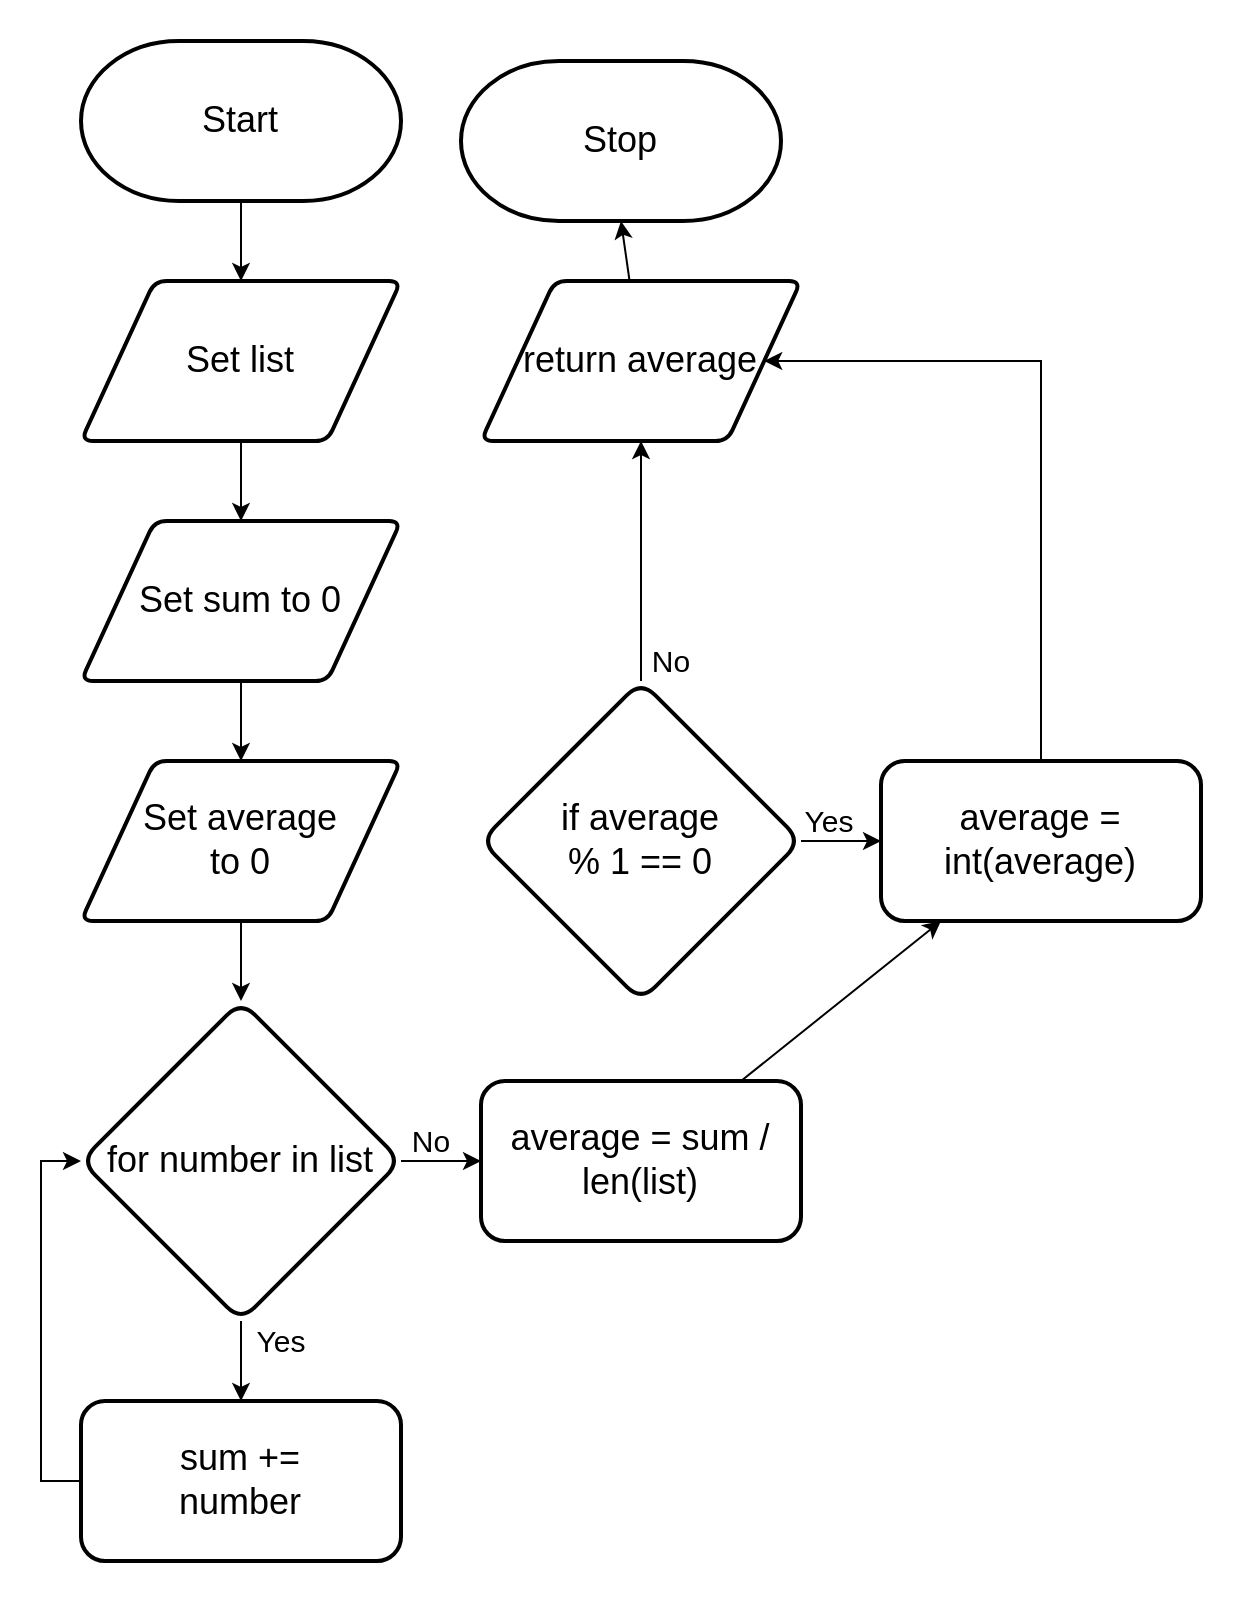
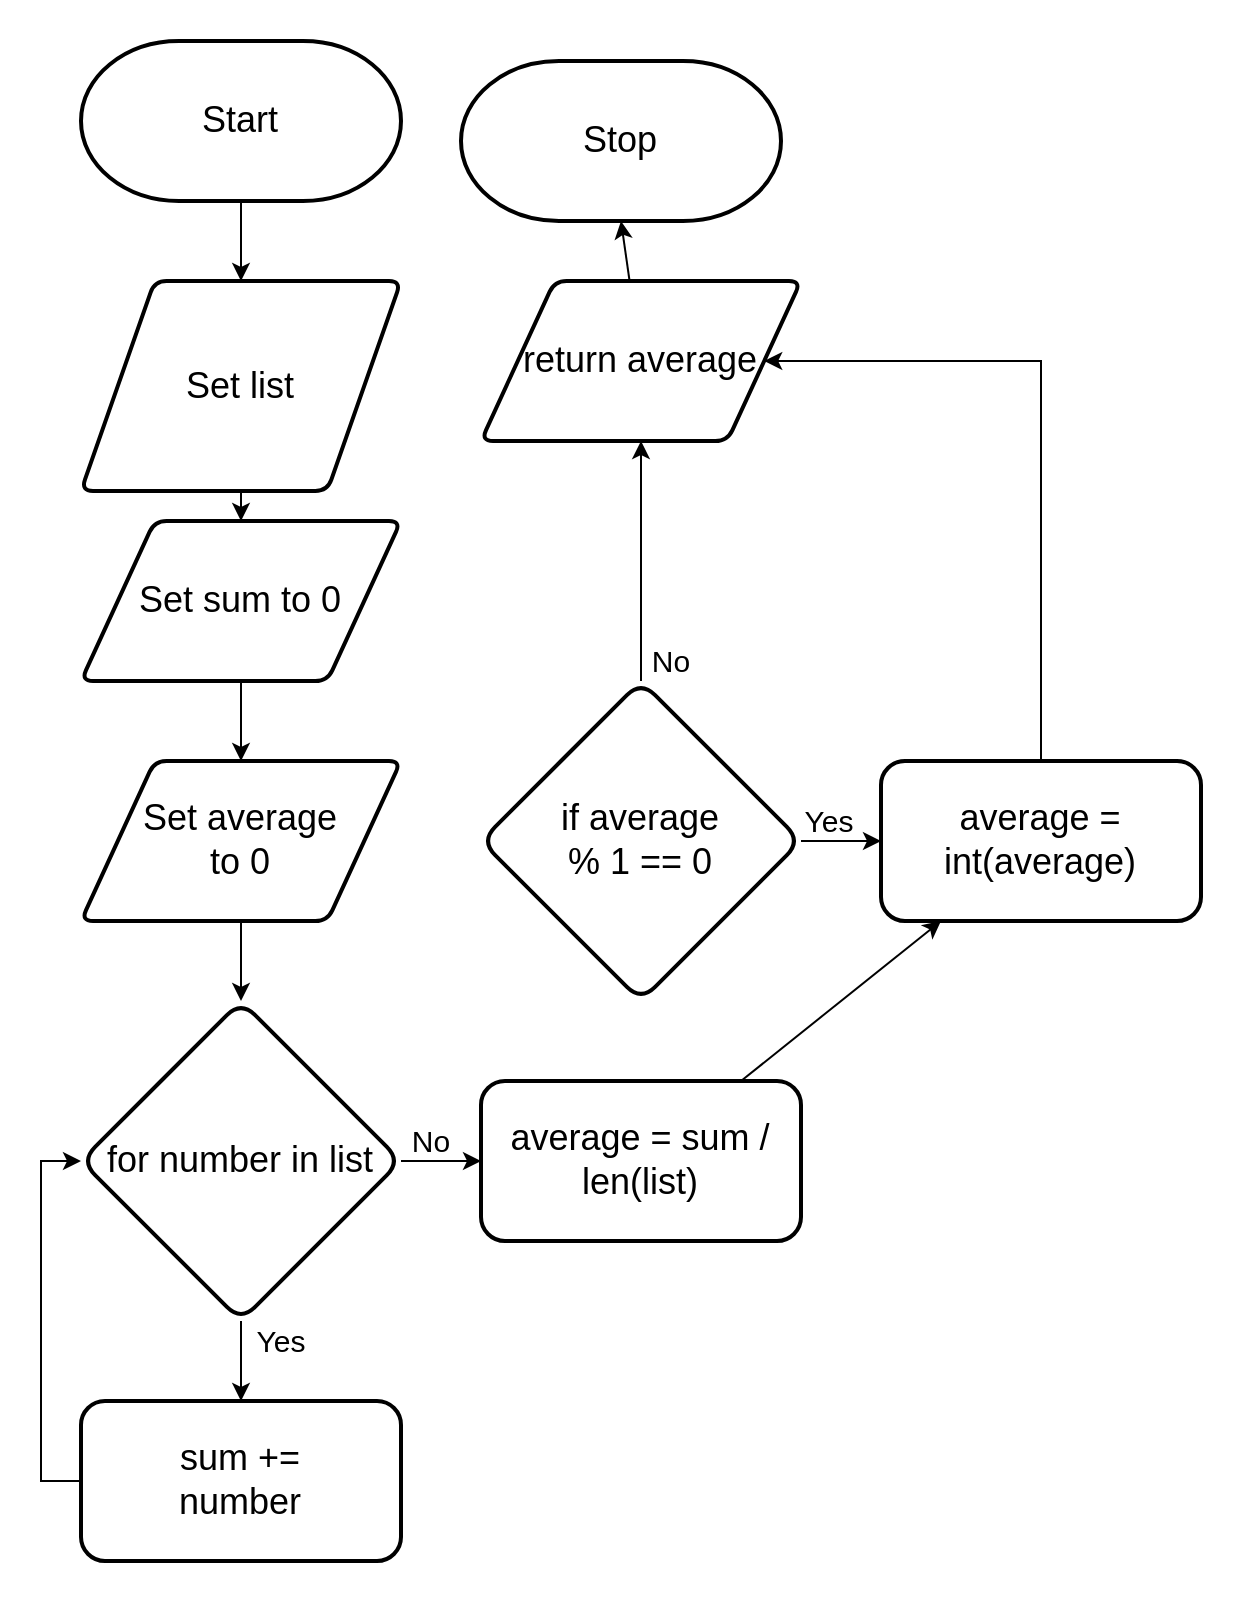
(241, 361) -> (241, 386)
